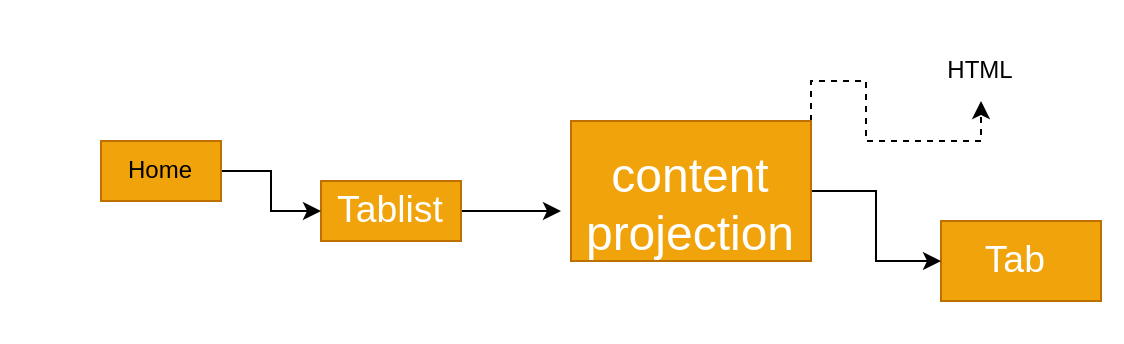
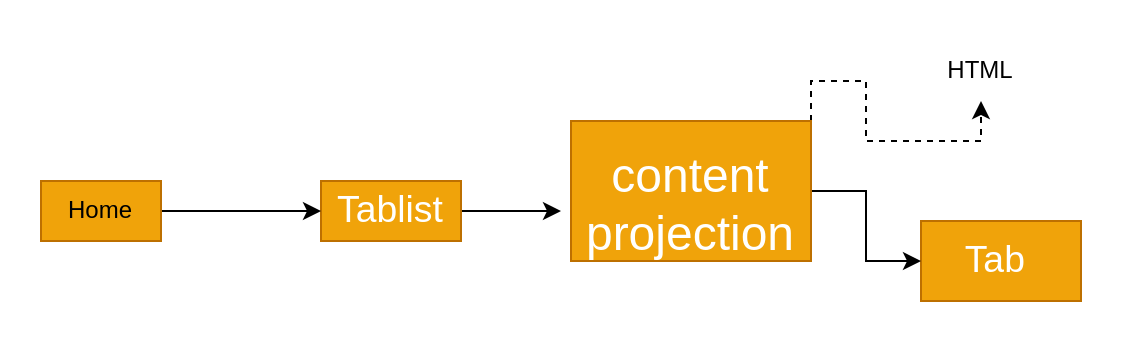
(161, 171) -> (101, 211)
(1021, 261) -> (1001, 261)
